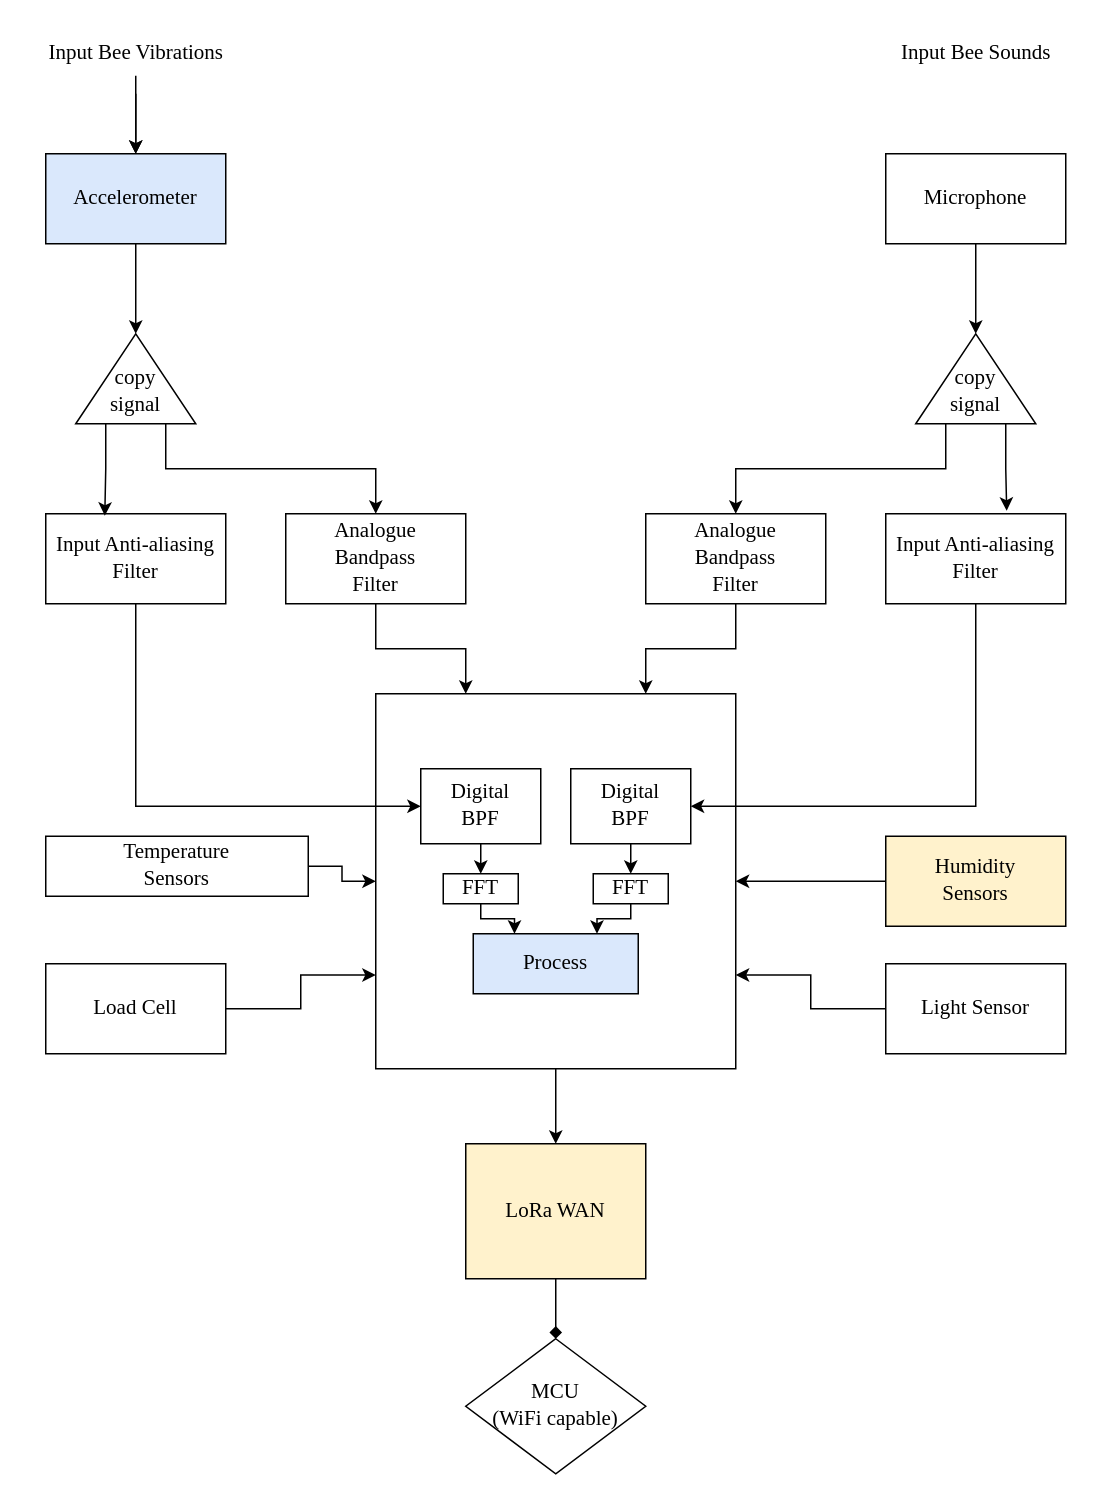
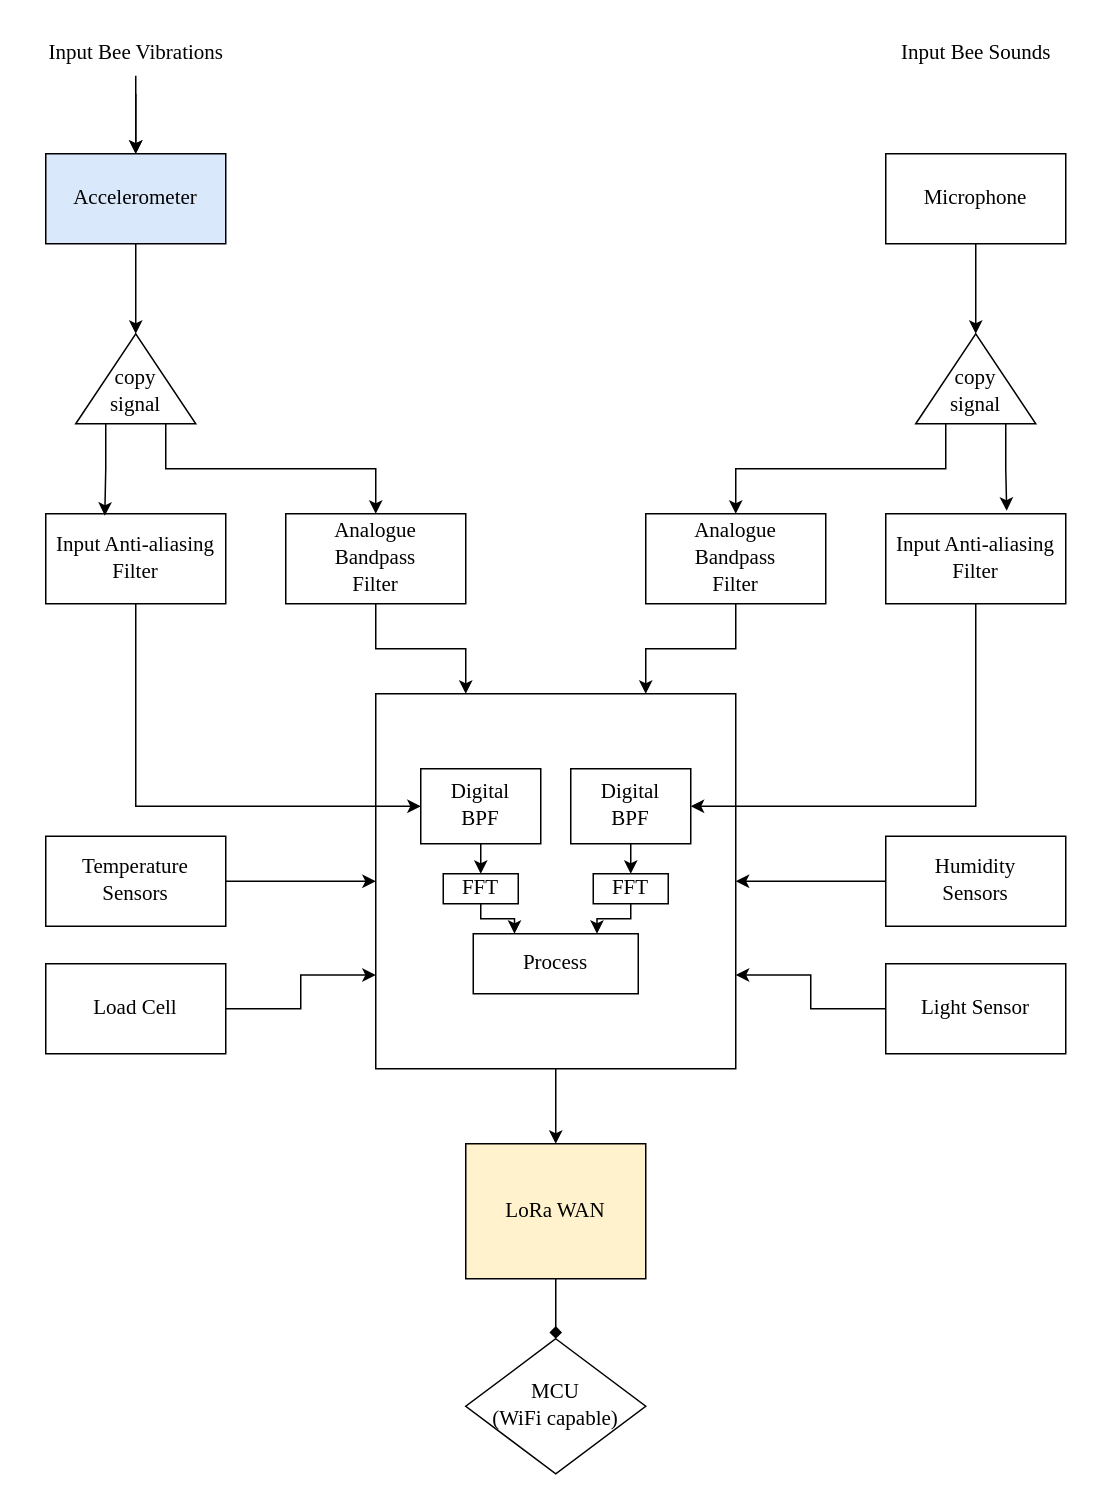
(177, 866) -> (136, 881)
(976, 881) -> (976, 881)
(556, 964) -> (556, 964)
